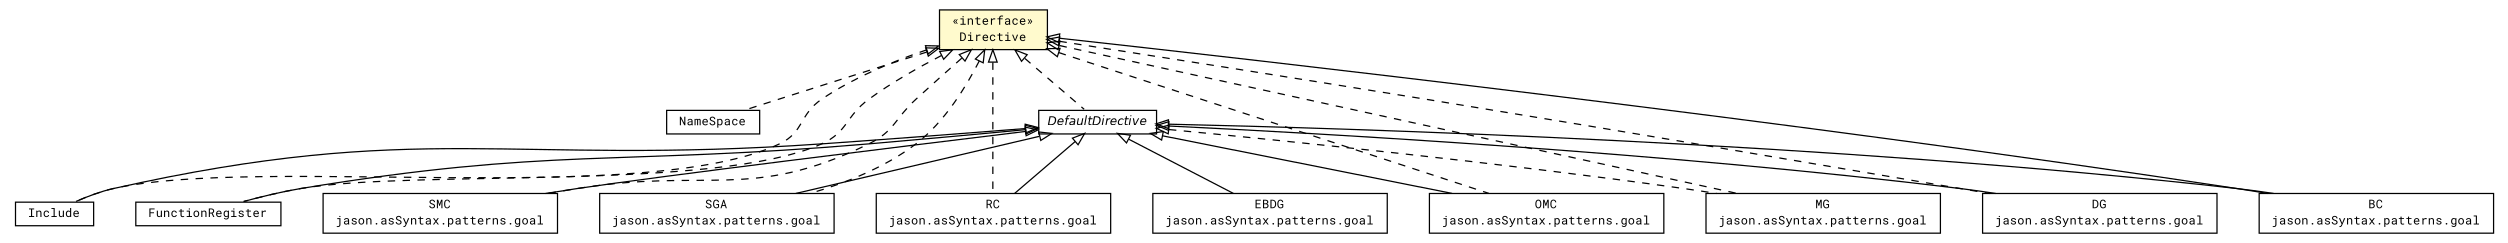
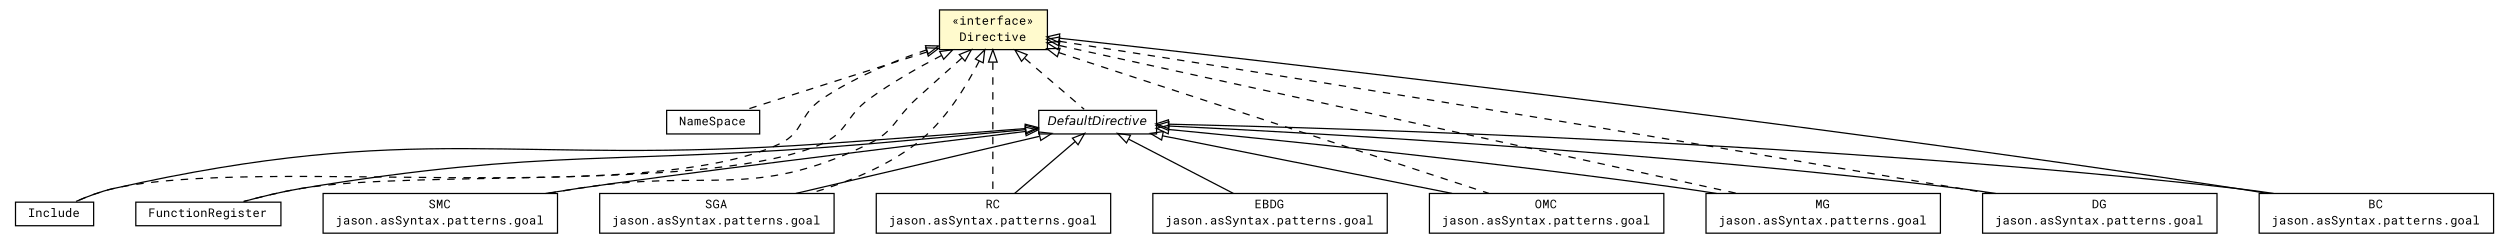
(1443, 158) -> (1443, 158)
